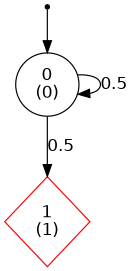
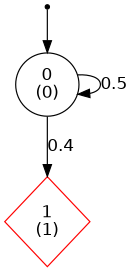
(61, 147) -> (61, 147)
